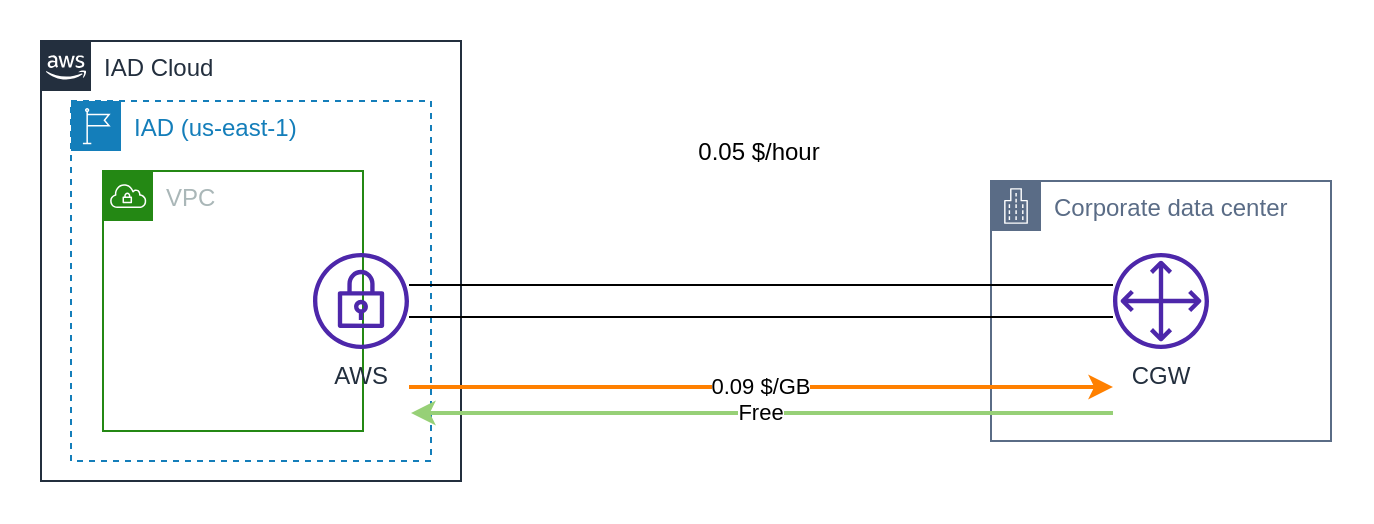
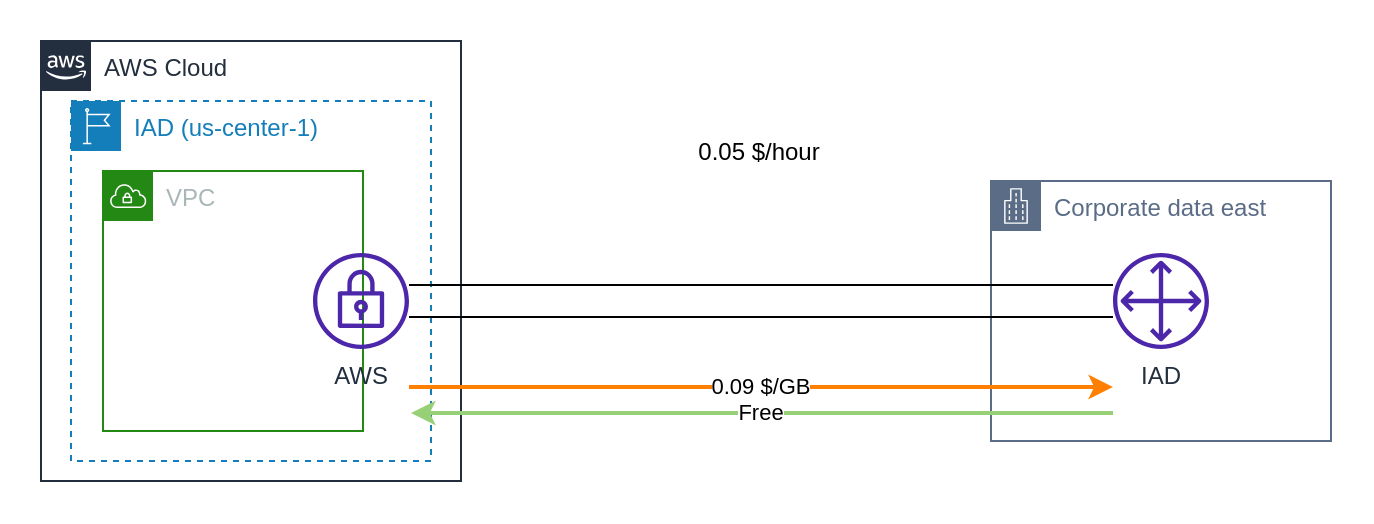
(159, 69) -> (159, 69)
(233, 129) -> (246, 129)
(1190, 209) -> (1176, 209)
(1162, 377) -> (1162, 377)
